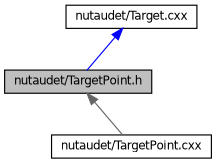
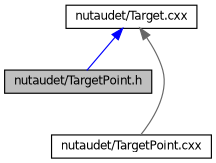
(109, 119) -> (164, 87)
